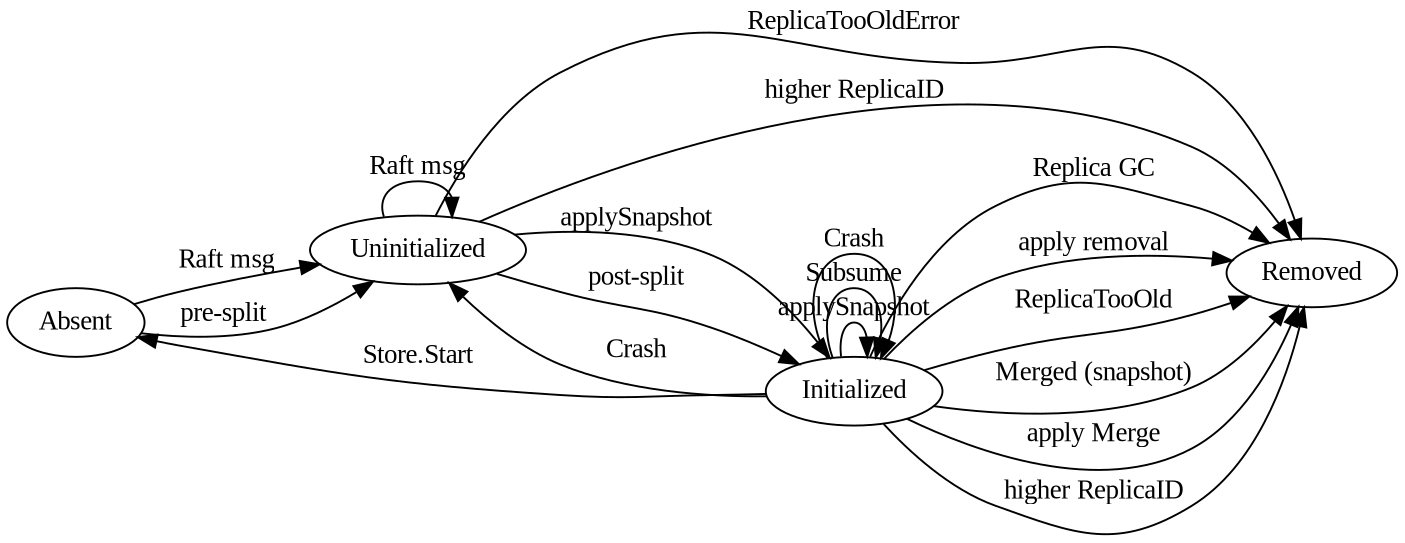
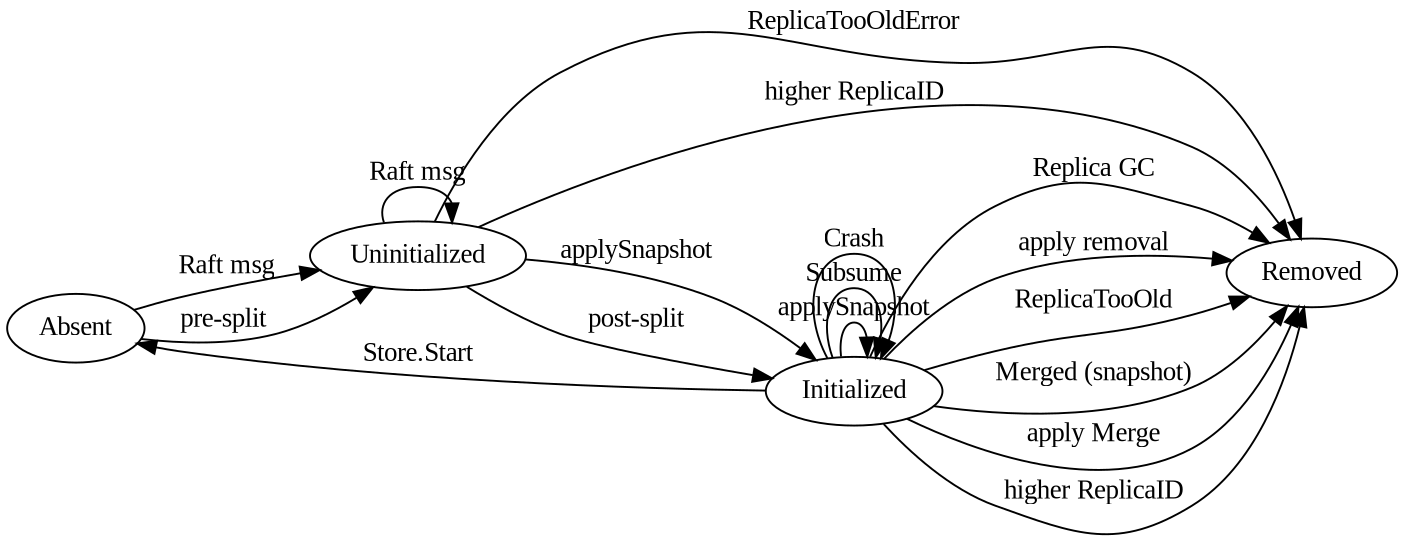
(604, 379) -> none
